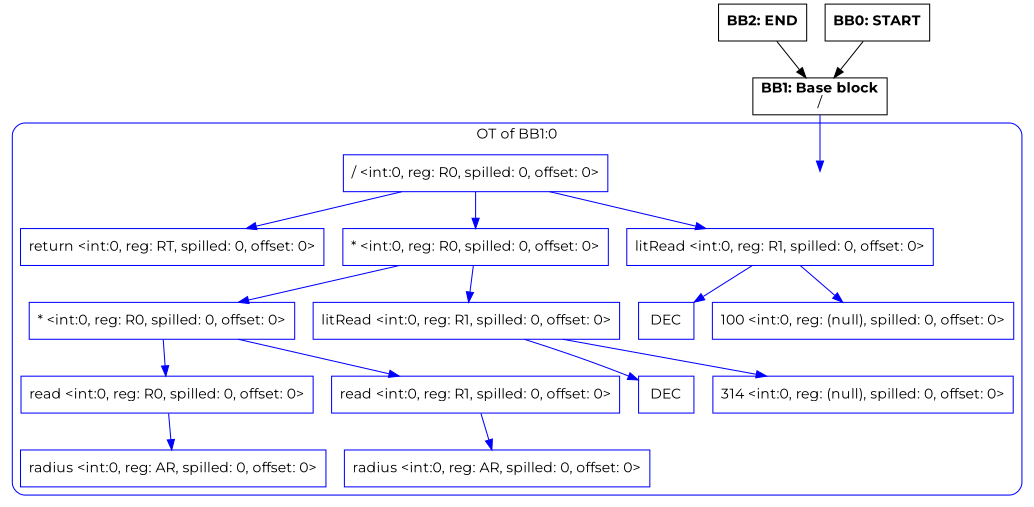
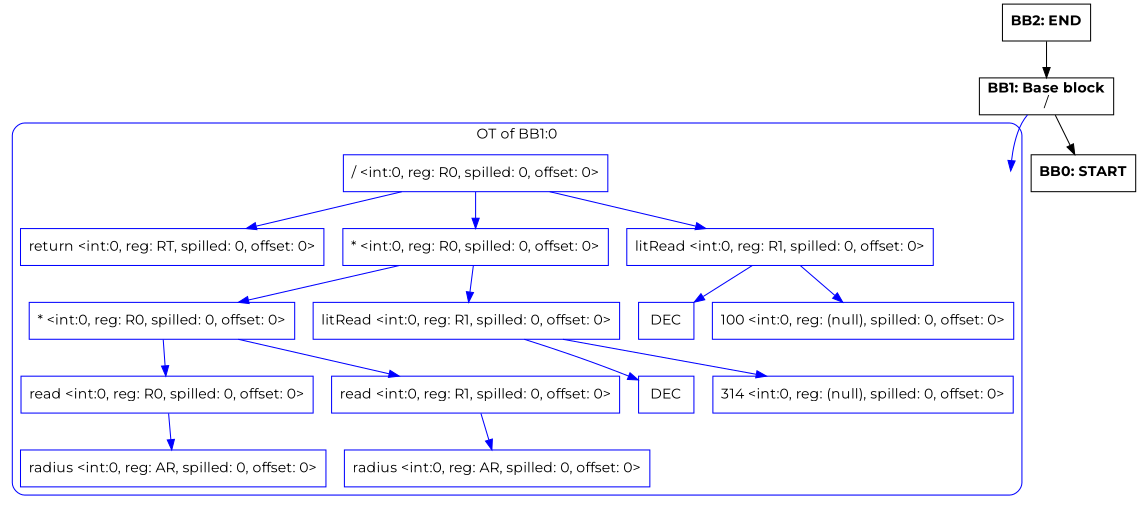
(852, 55) -> (1063, 130)
